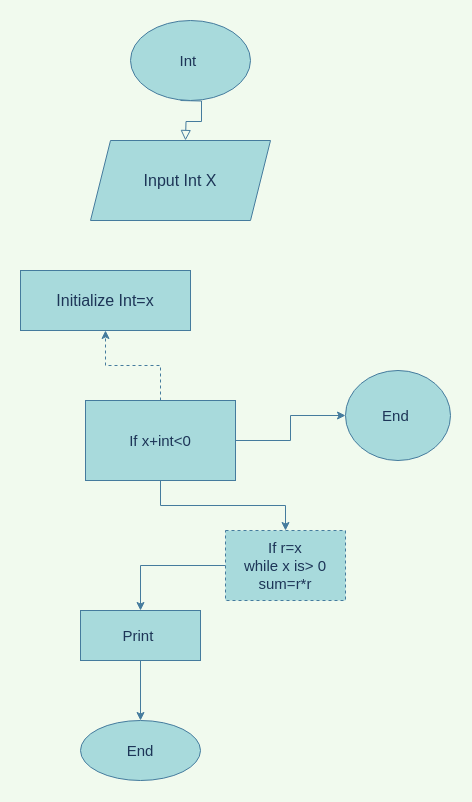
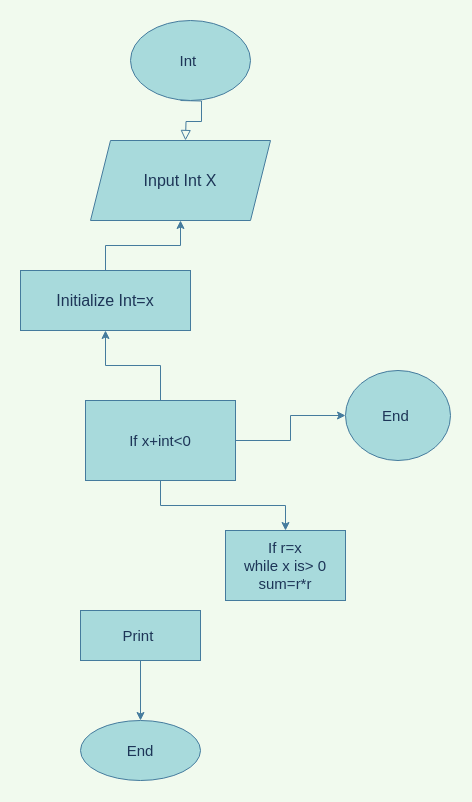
none -> (140, 246)
(136, 366) -> (136, 366)
(165, 566) -> none
(286, 566) -> (286, 566)
